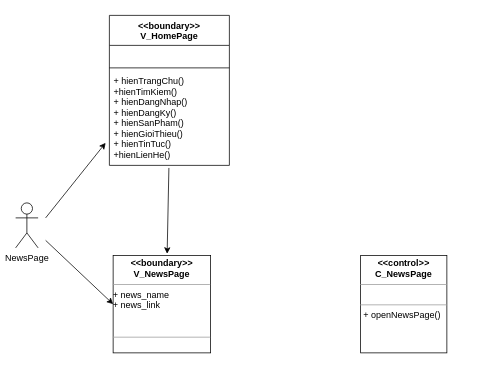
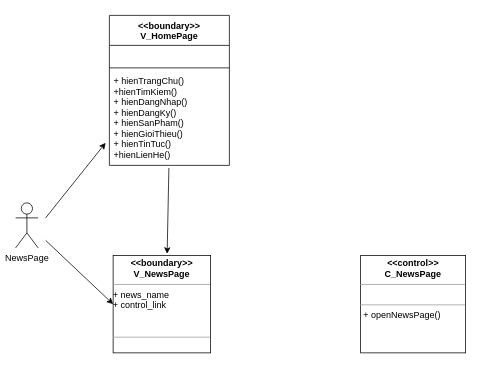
(143, 277) -> (143, 277)
(404, 304) -> (413, 304)
